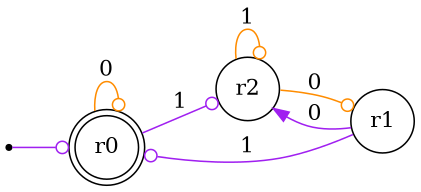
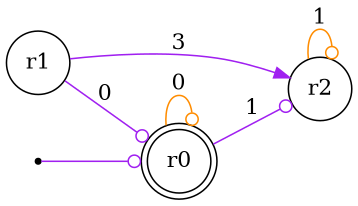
(312, 94) -> none
(315, 114) -> (179, 44)
(248, 147) -> (106, 94)
